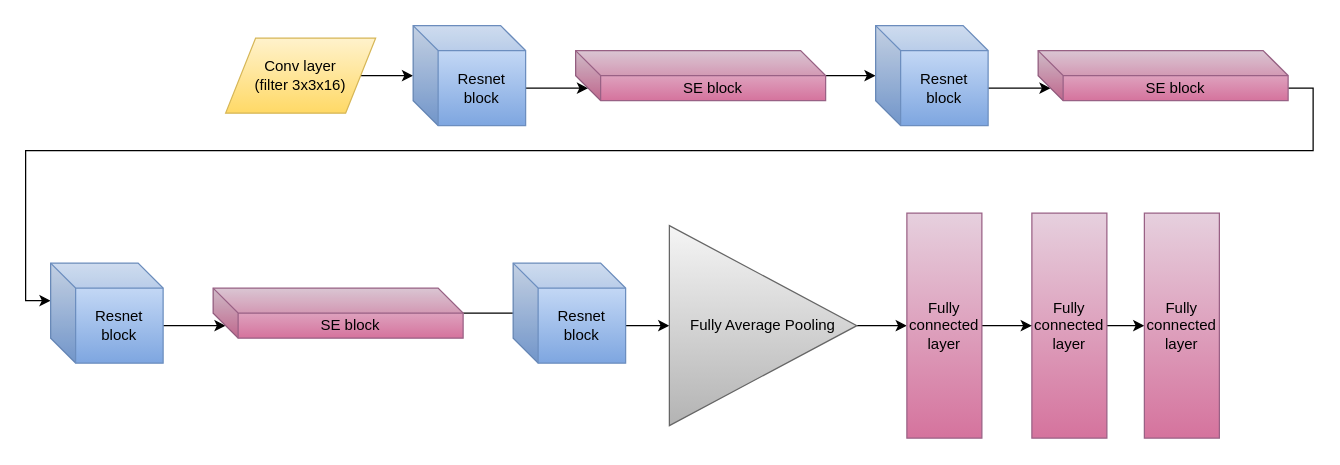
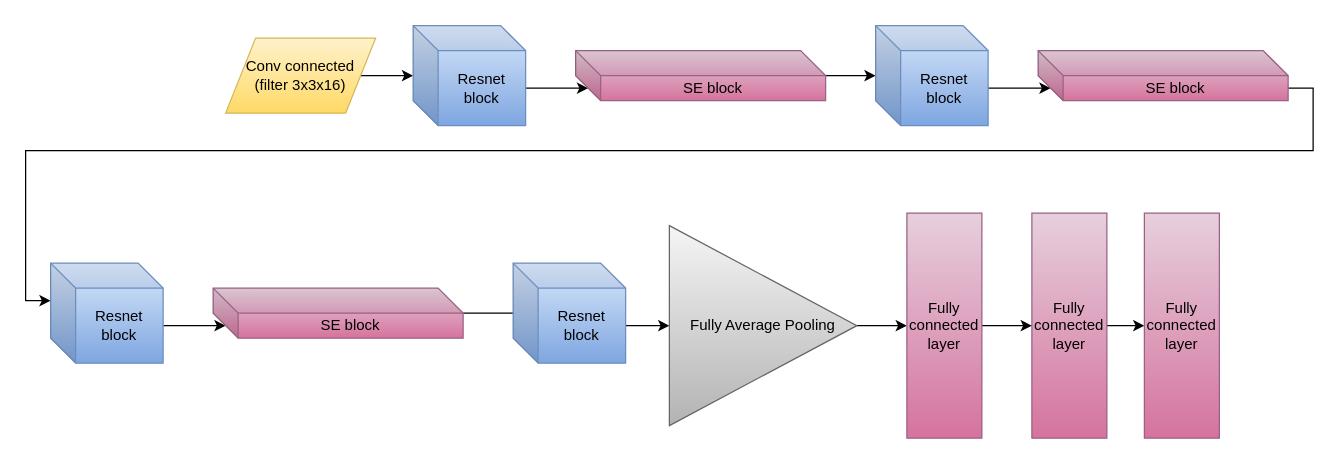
(301, 76) -> (301, 76)
